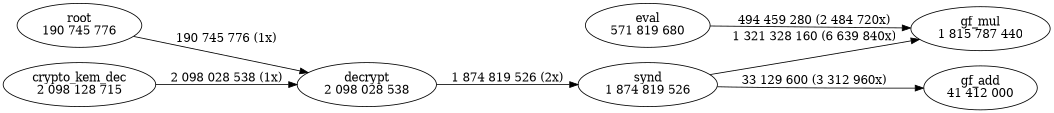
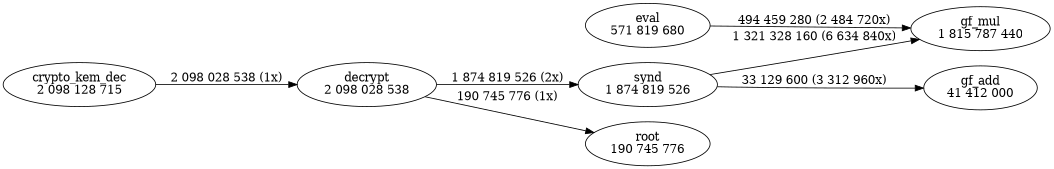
(814, 37) -> (814, 37)
(217, 54) -> (506, 114)
